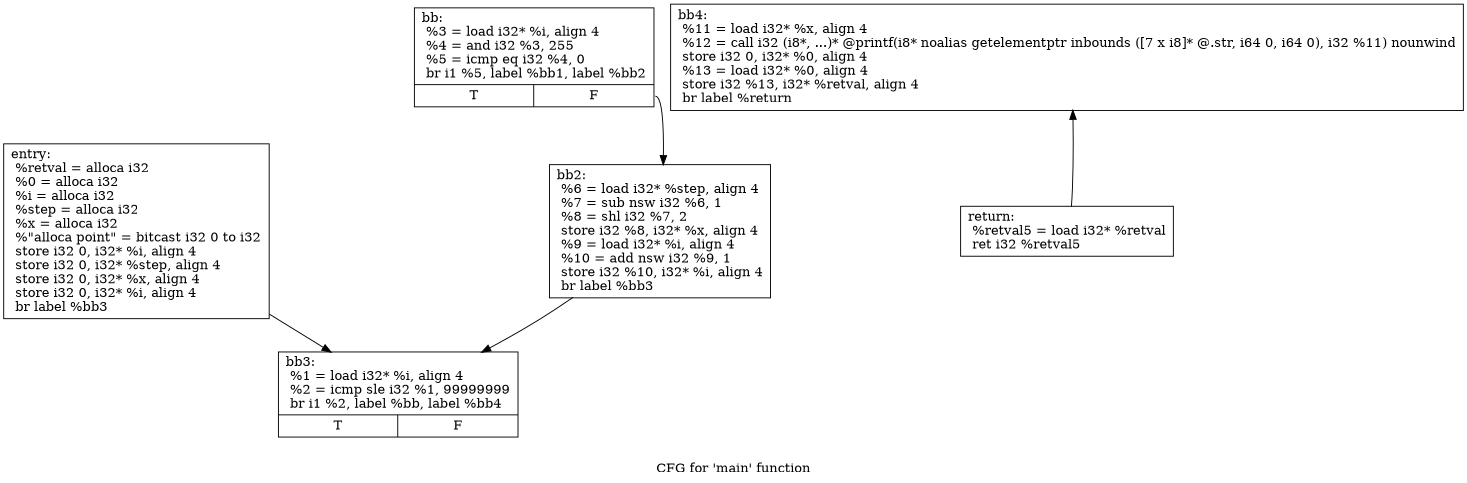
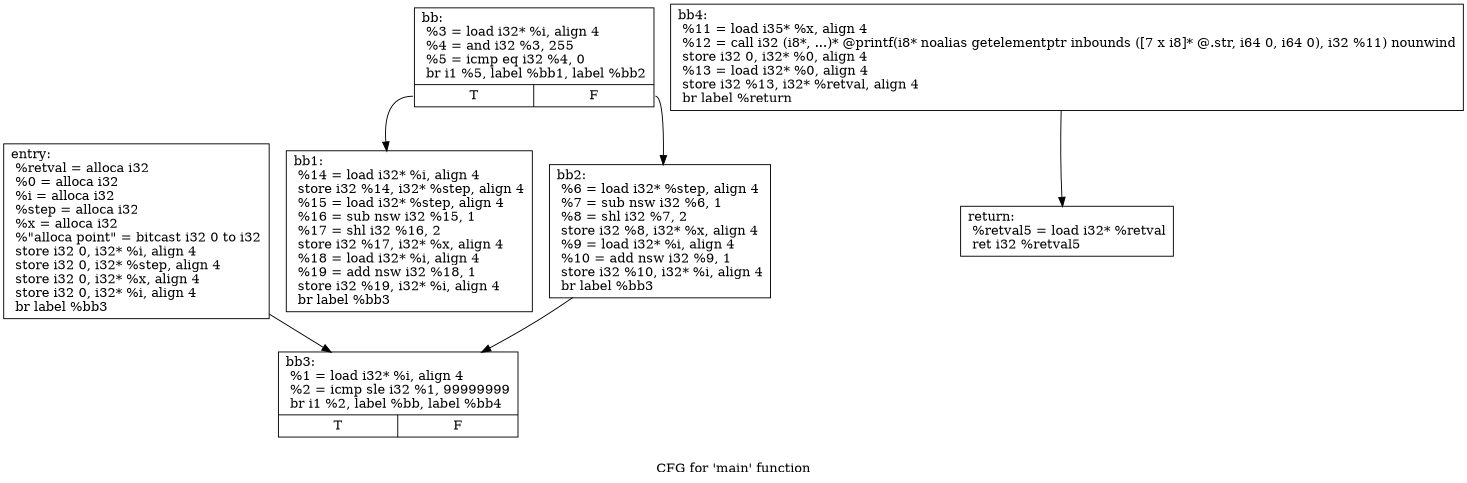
(773, 29) -> (773, 29)
(1073, 163) -> (1061, 154)
none -> (409, 231)
